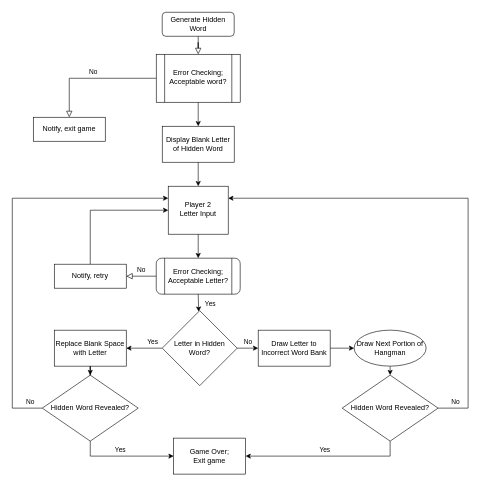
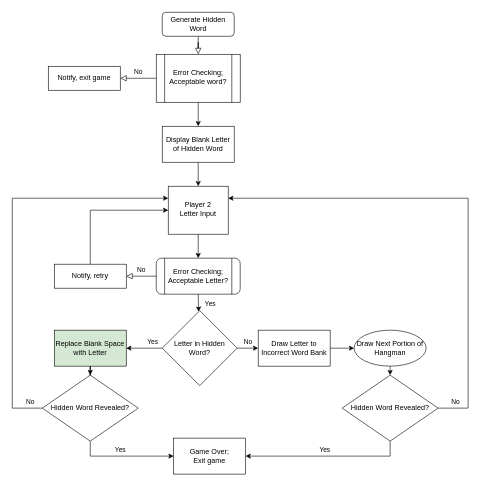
(69, 129) -> (84, 78)
(90, 348) -> (90, 348)
